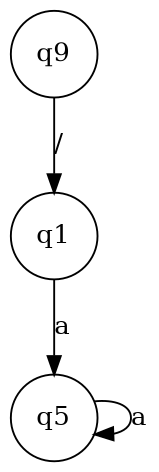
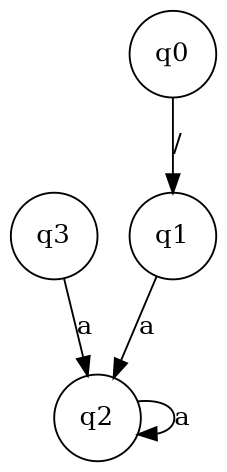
(54, 54) -> (173, 54)
none -> (54, 236)
(54, 418) -> (98, 418)
